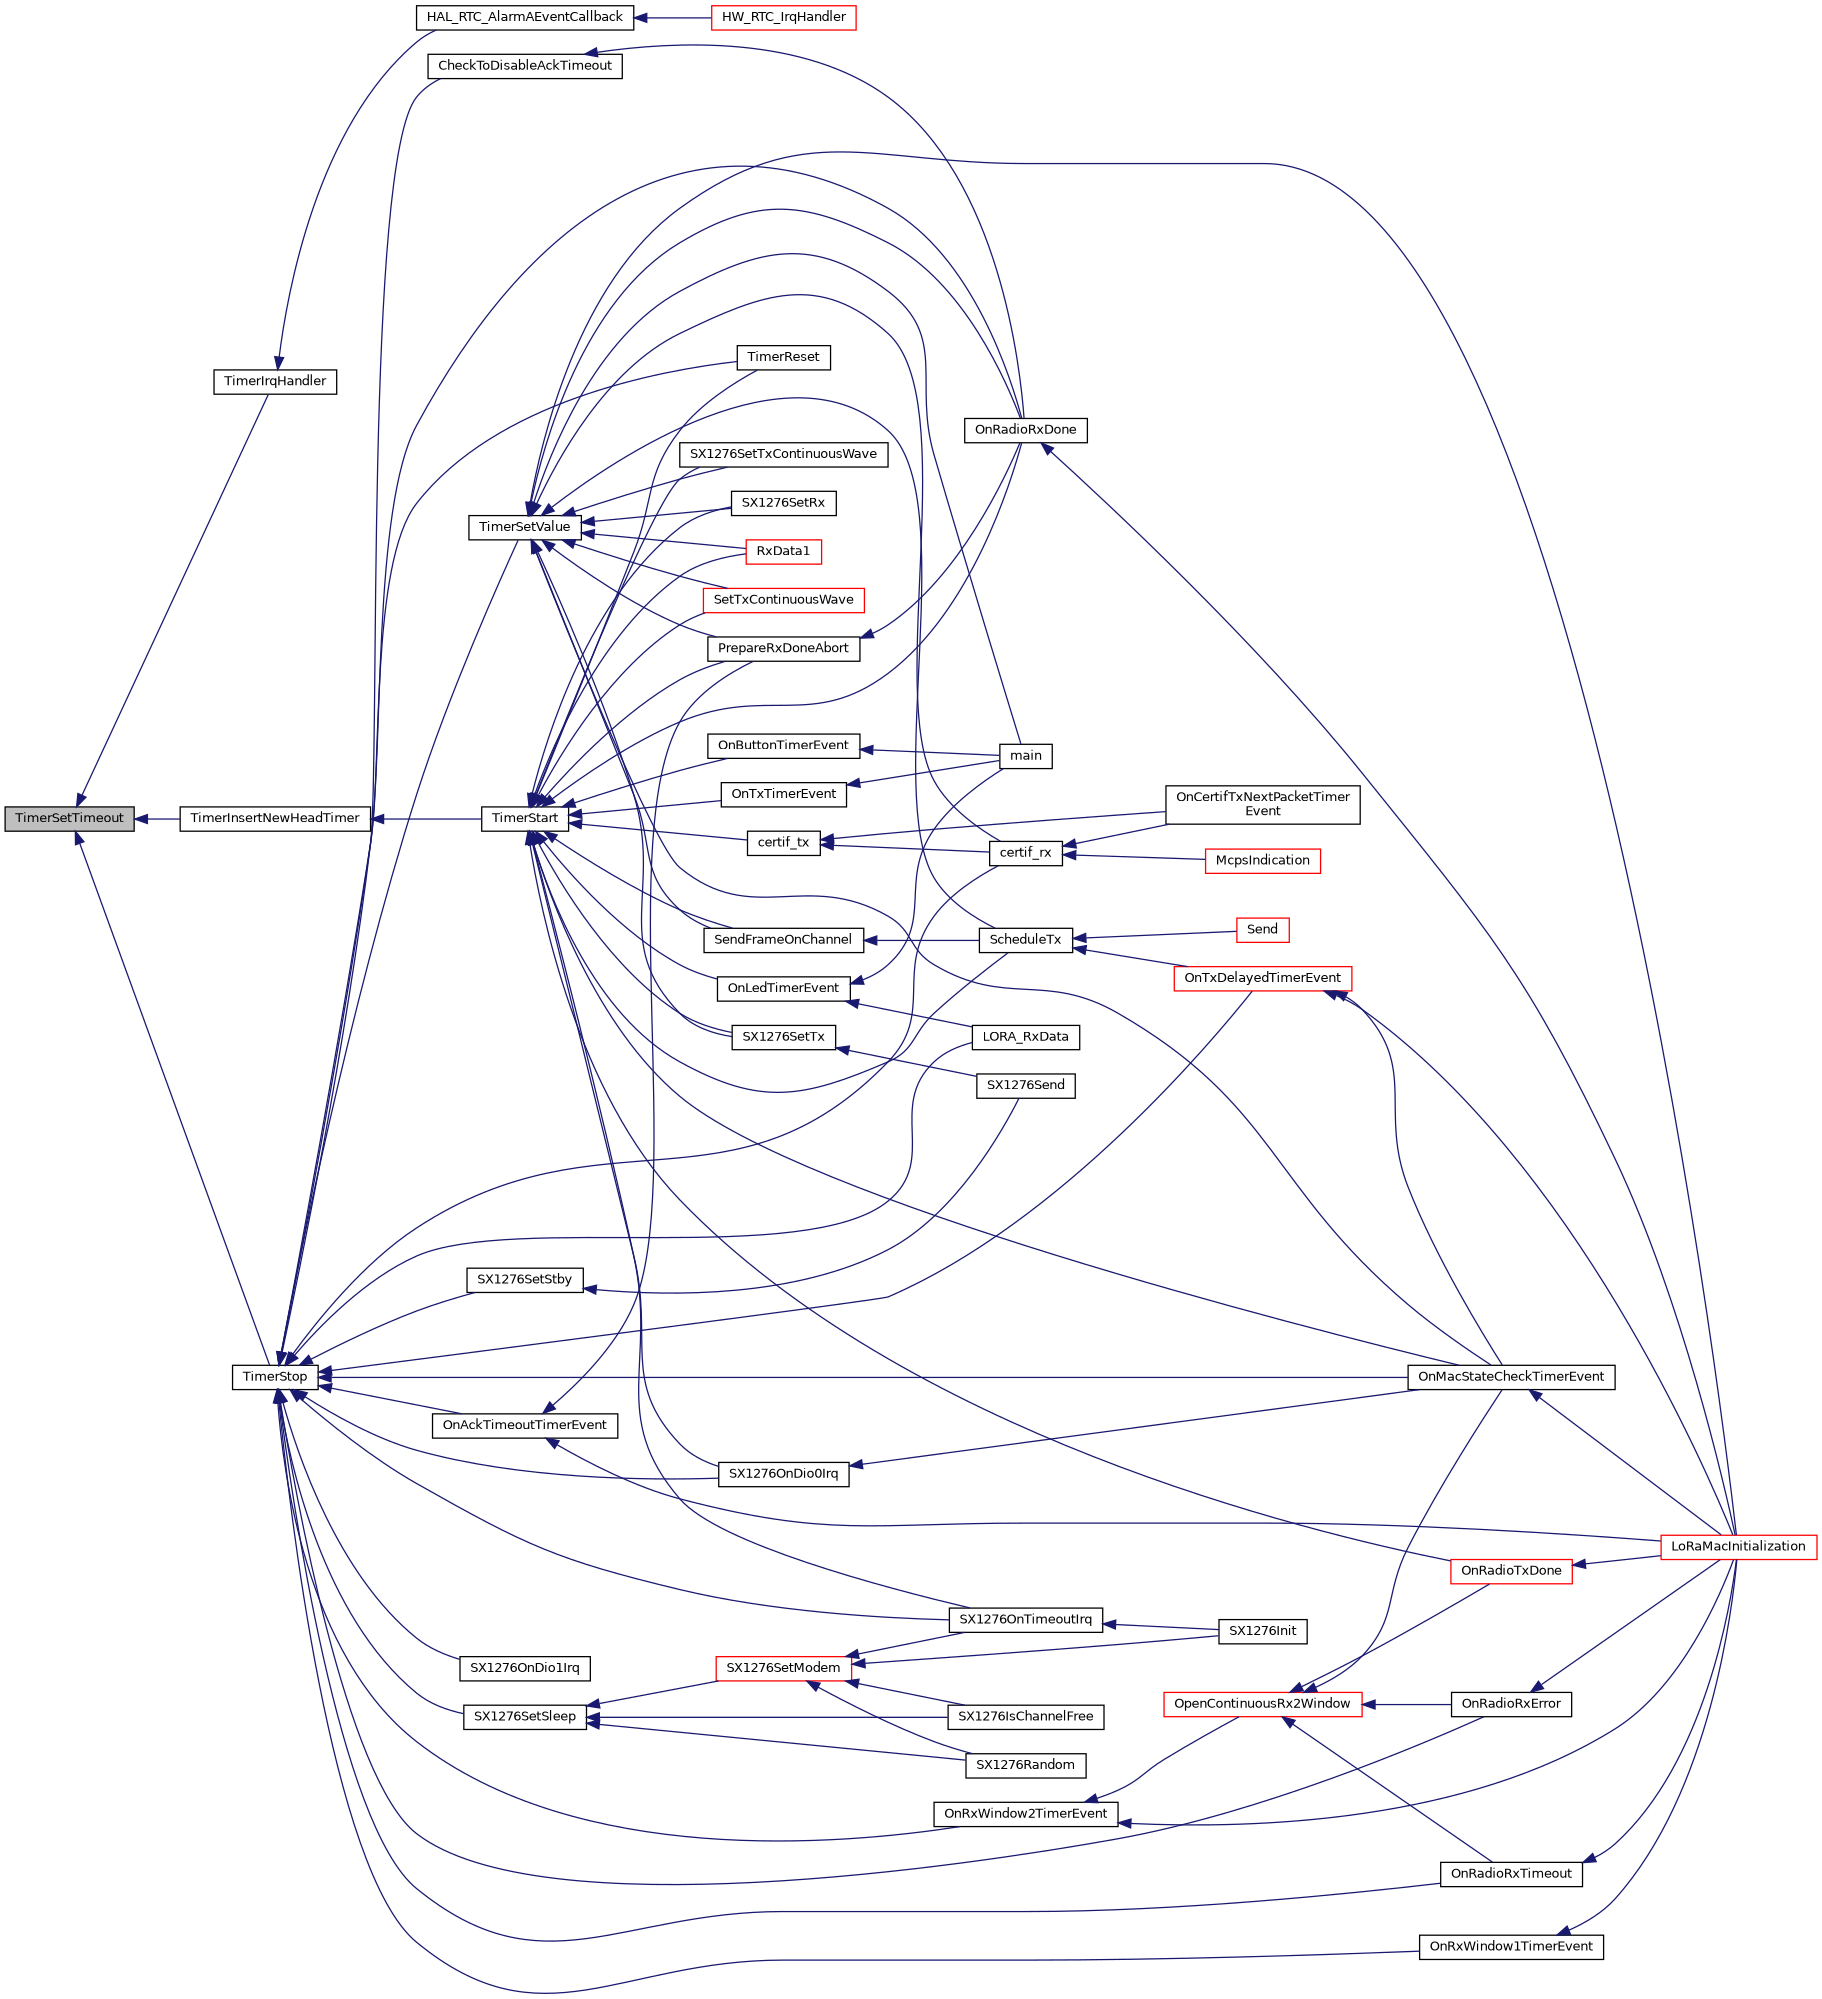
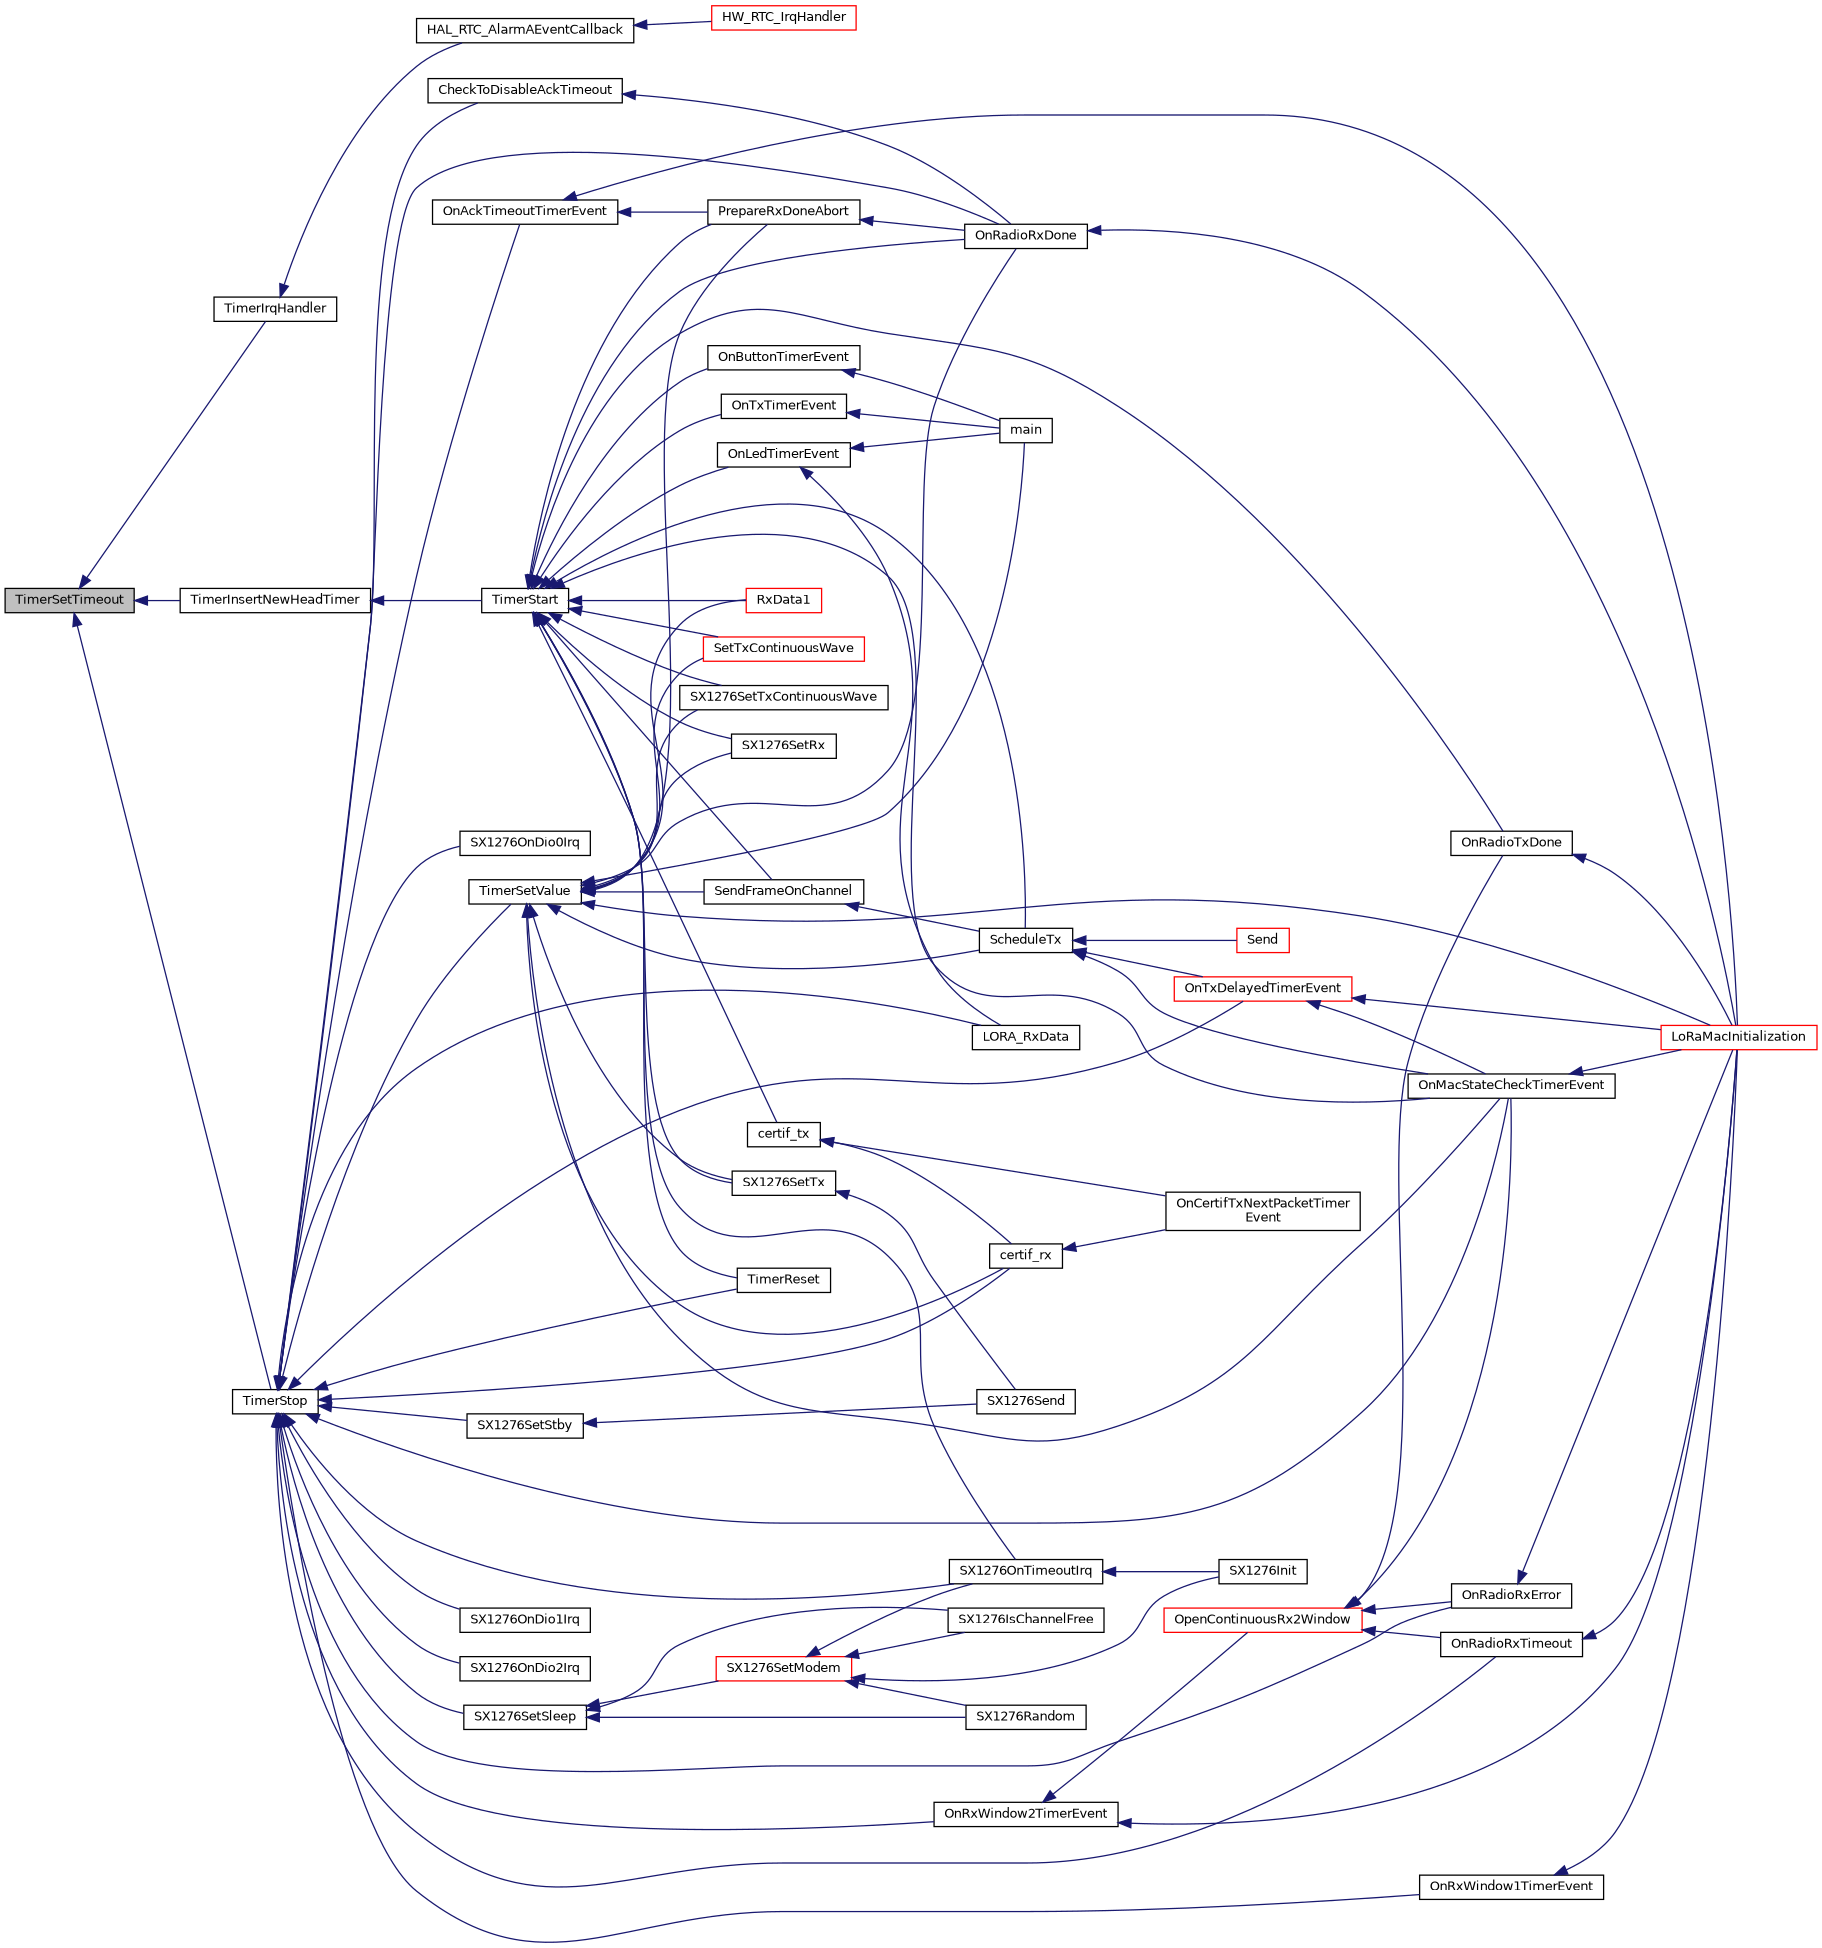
(1263, 861) -> none
(612, 1169) -> none
(1141, 1427) -> (1246, 1039)
(1512, 1572) -> (1512, 843)
none -> (525, 1669)
